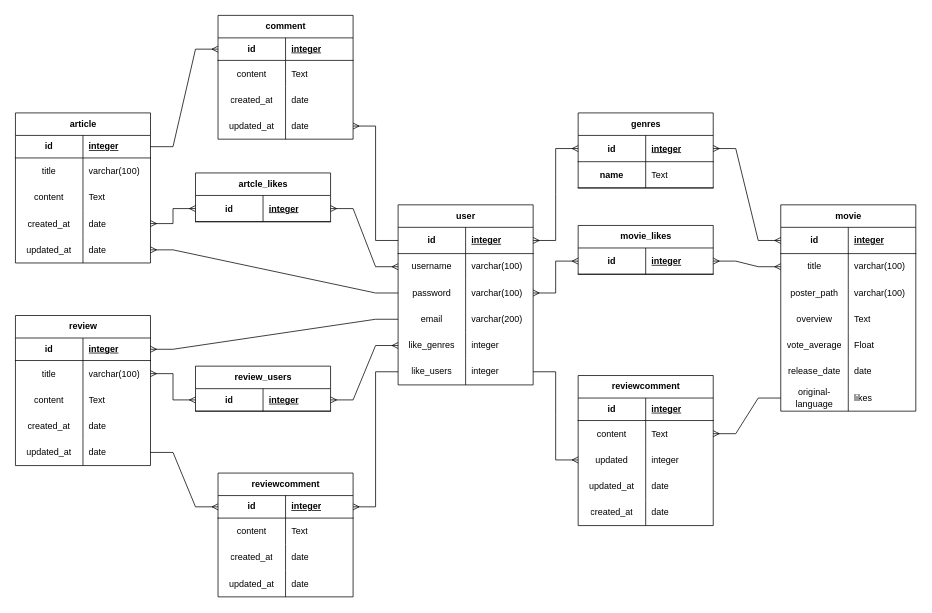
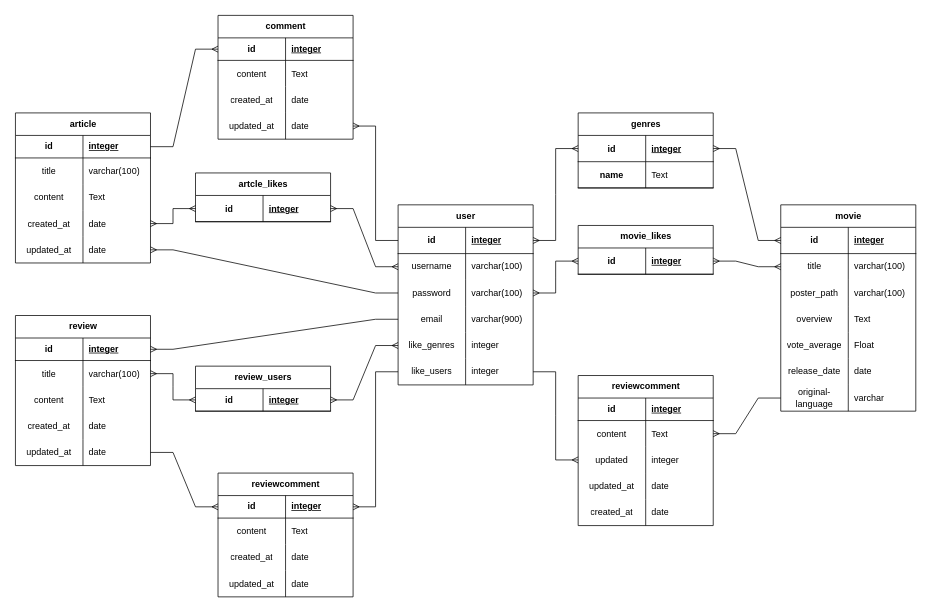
(502, 319) -> (502, 319)
(864, 398) -> (872, 398)
